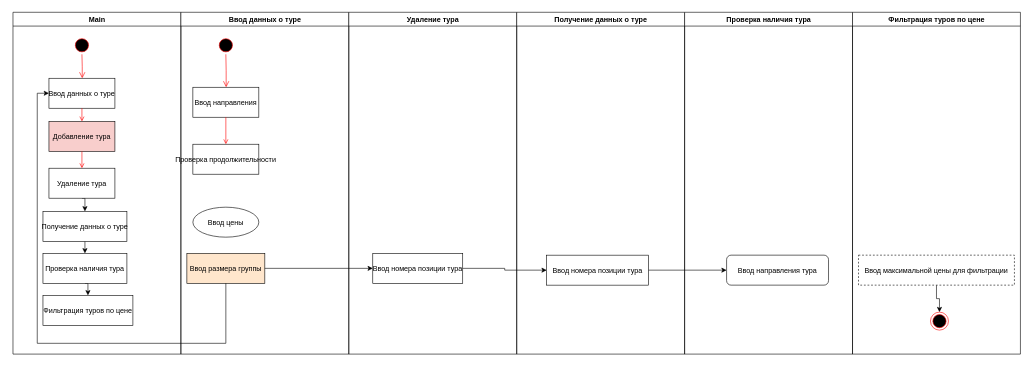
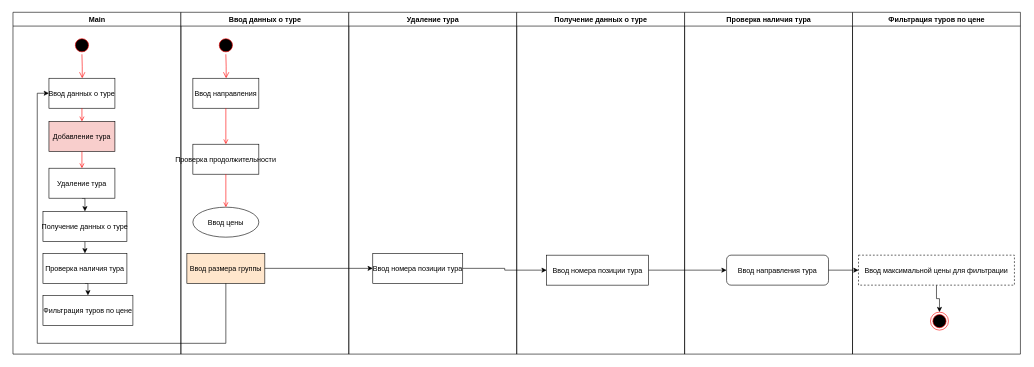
(226, 102) -> (226, 93)
none -> (226, 190)
none -> (854, 270)
